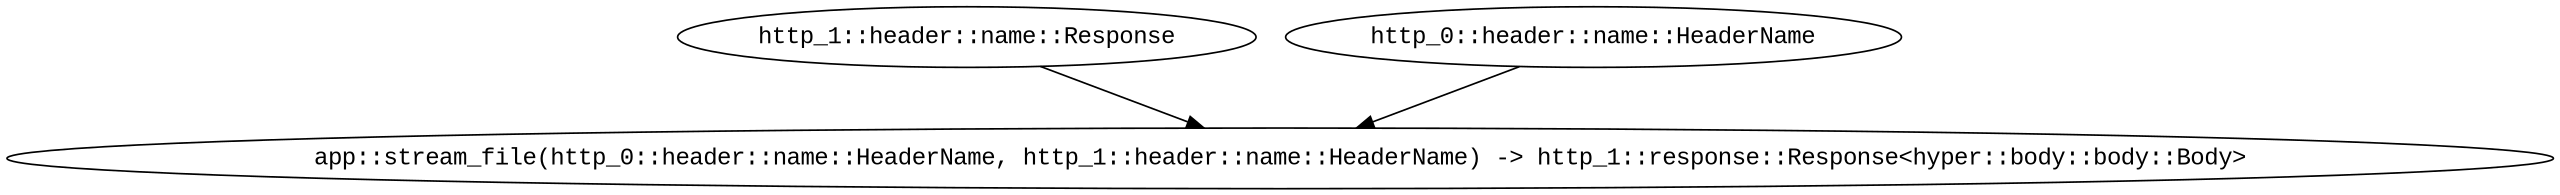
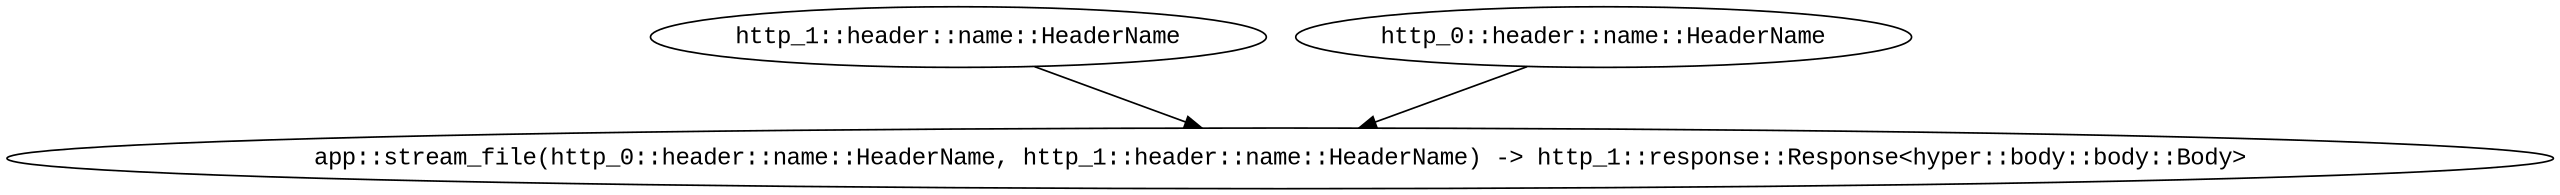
(967, 37) -> (958, 37)
